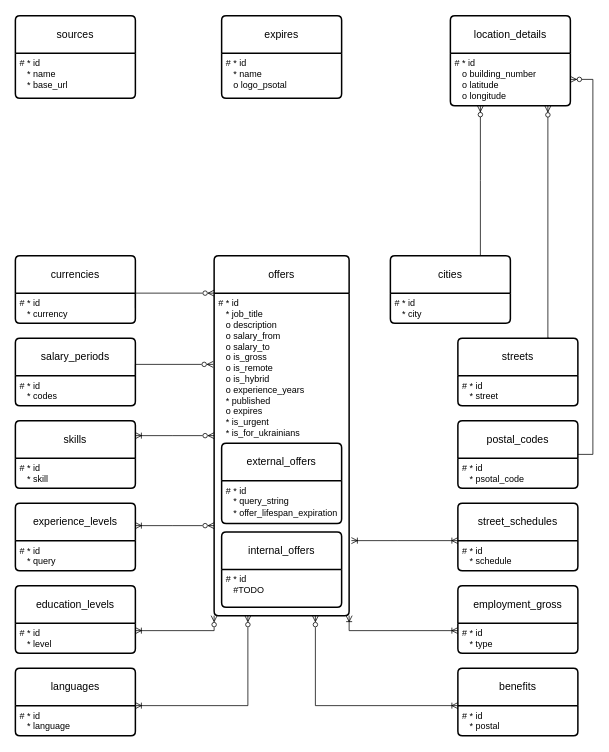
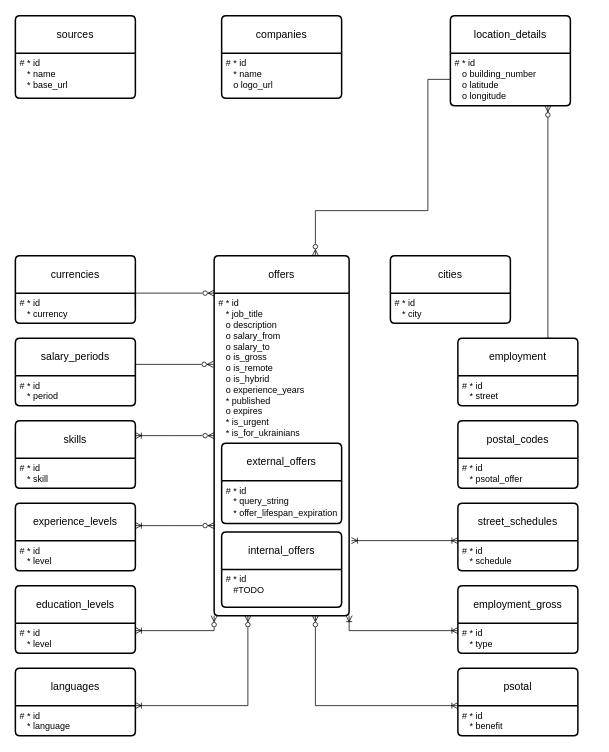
(282, 34) -> (282, 34)
(255, 74) -> (248, 74)
(480, 181) -> none
none -> (428, 207)
(593, 264) -> none
(518, 357) -> (518, 357)
(36, 391) -> (38, 391)
(493, 474) -> (495, 474)
(36, 556) -> (34, 556)
(518, 687) -> (518, 687)
(480, 721) -> (483, 721)
